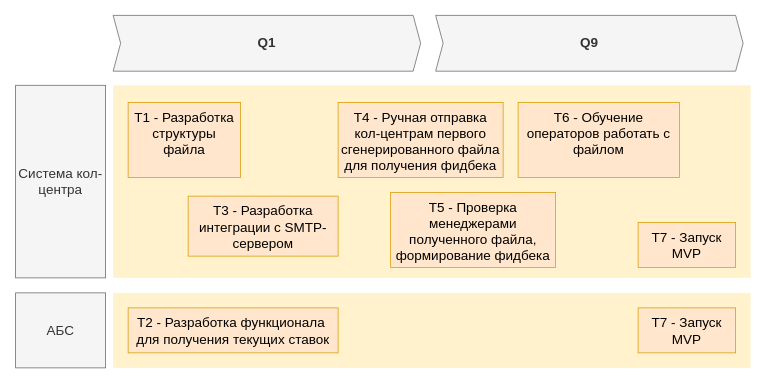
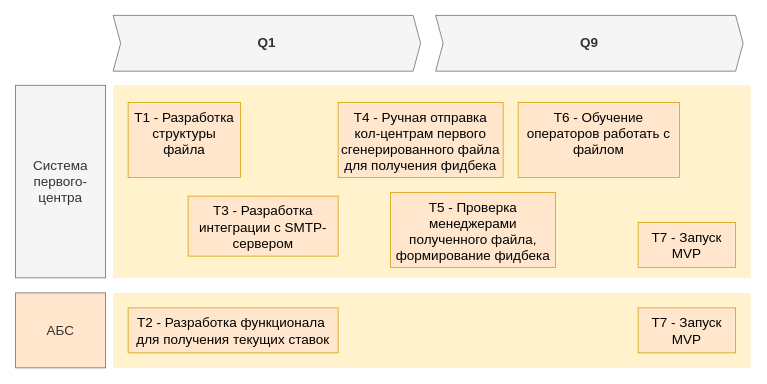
(60, 182) -> (60, 182)
(60, 330) -> (60, 330)
